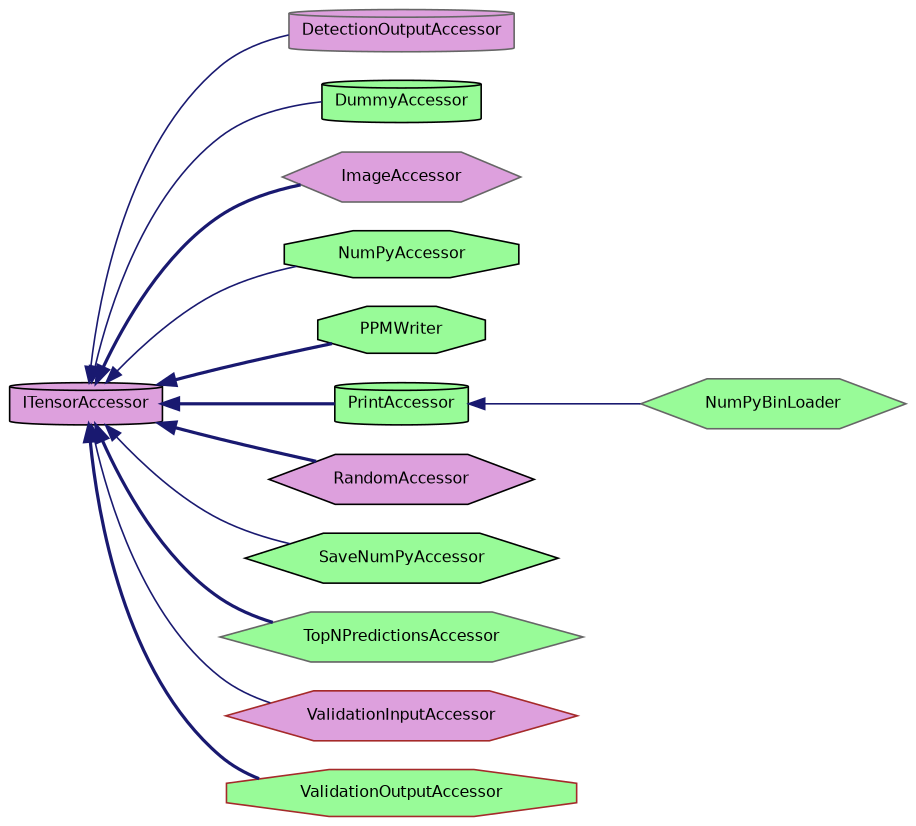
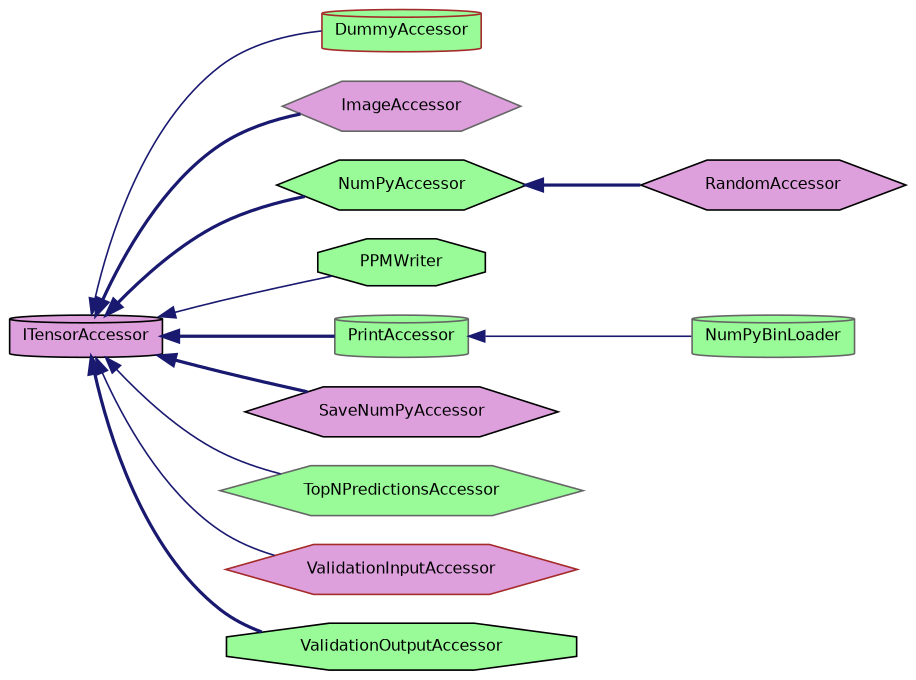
(402, 31) -> none
(402, 101) -> (402, 31)
(402, 254) -> (402, 185)
(198, 304) -> (202, 234)
(253, 361) -> (253, 293)
(402, 404) -> (402, 336)
(773, 404) -> (773, 336)
(245, 445) -> (591, 185)
(195, 505) -> (241, 377)
(169, 550) -> (191, 434)
(402, 558) -> (402, 412)
(402, 793) -> (402, 647)
